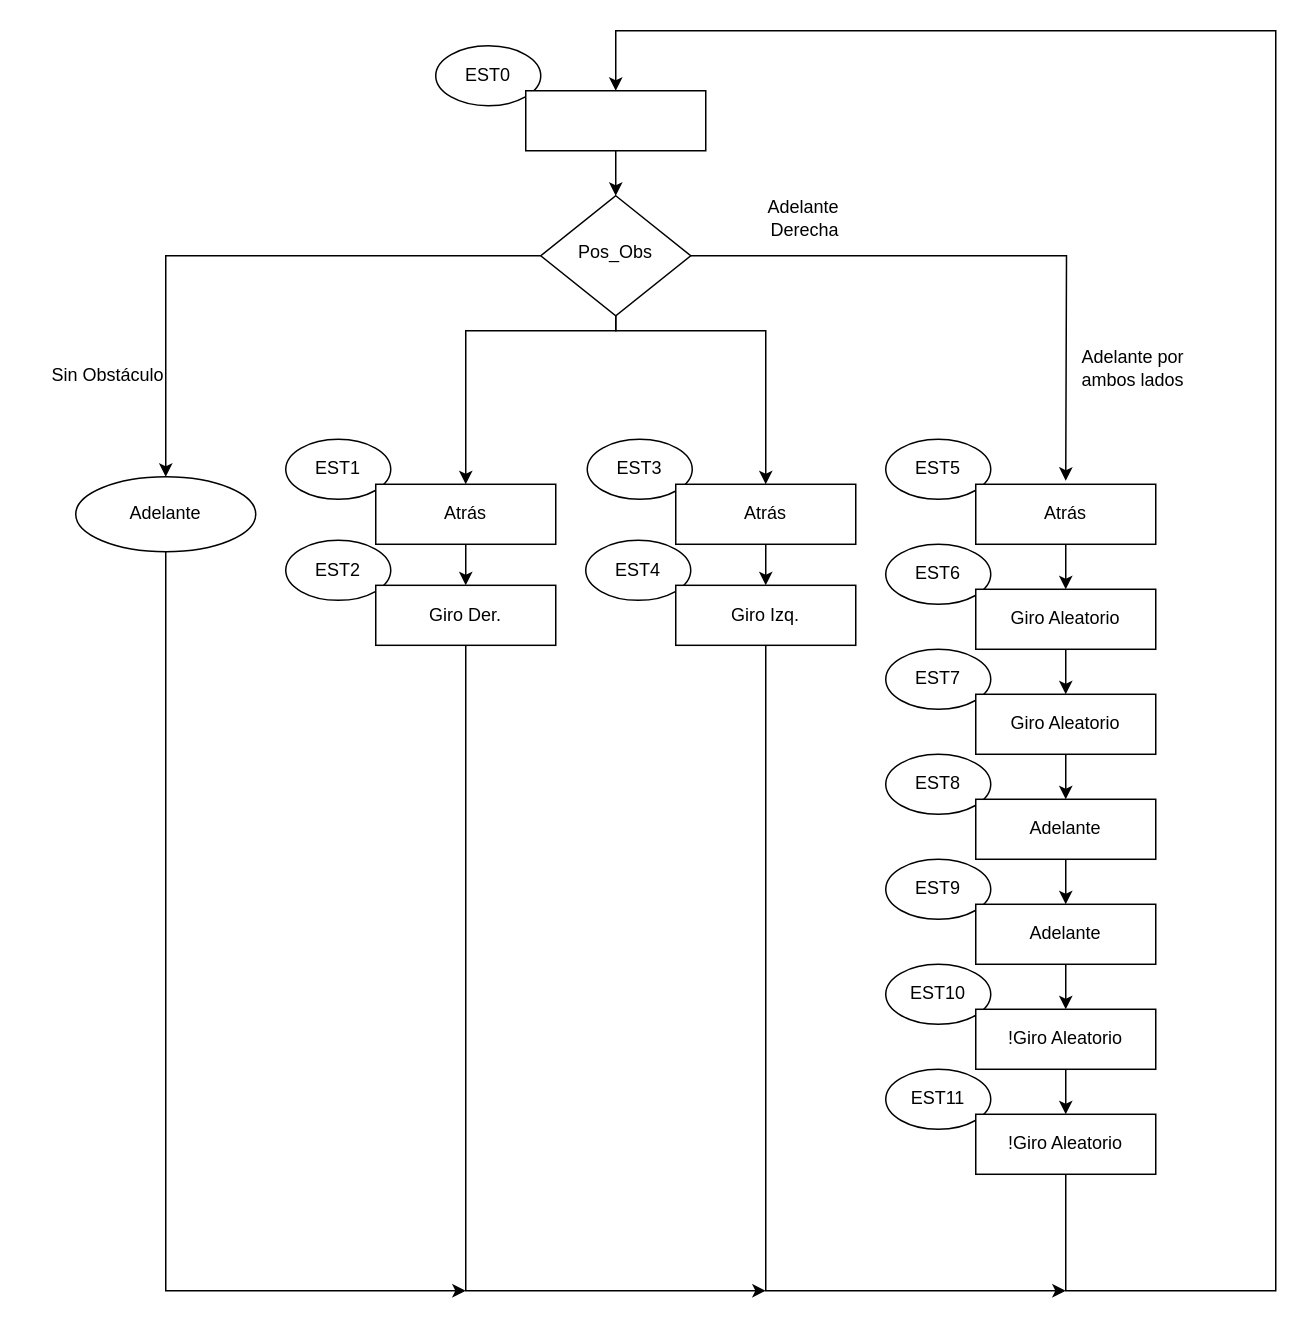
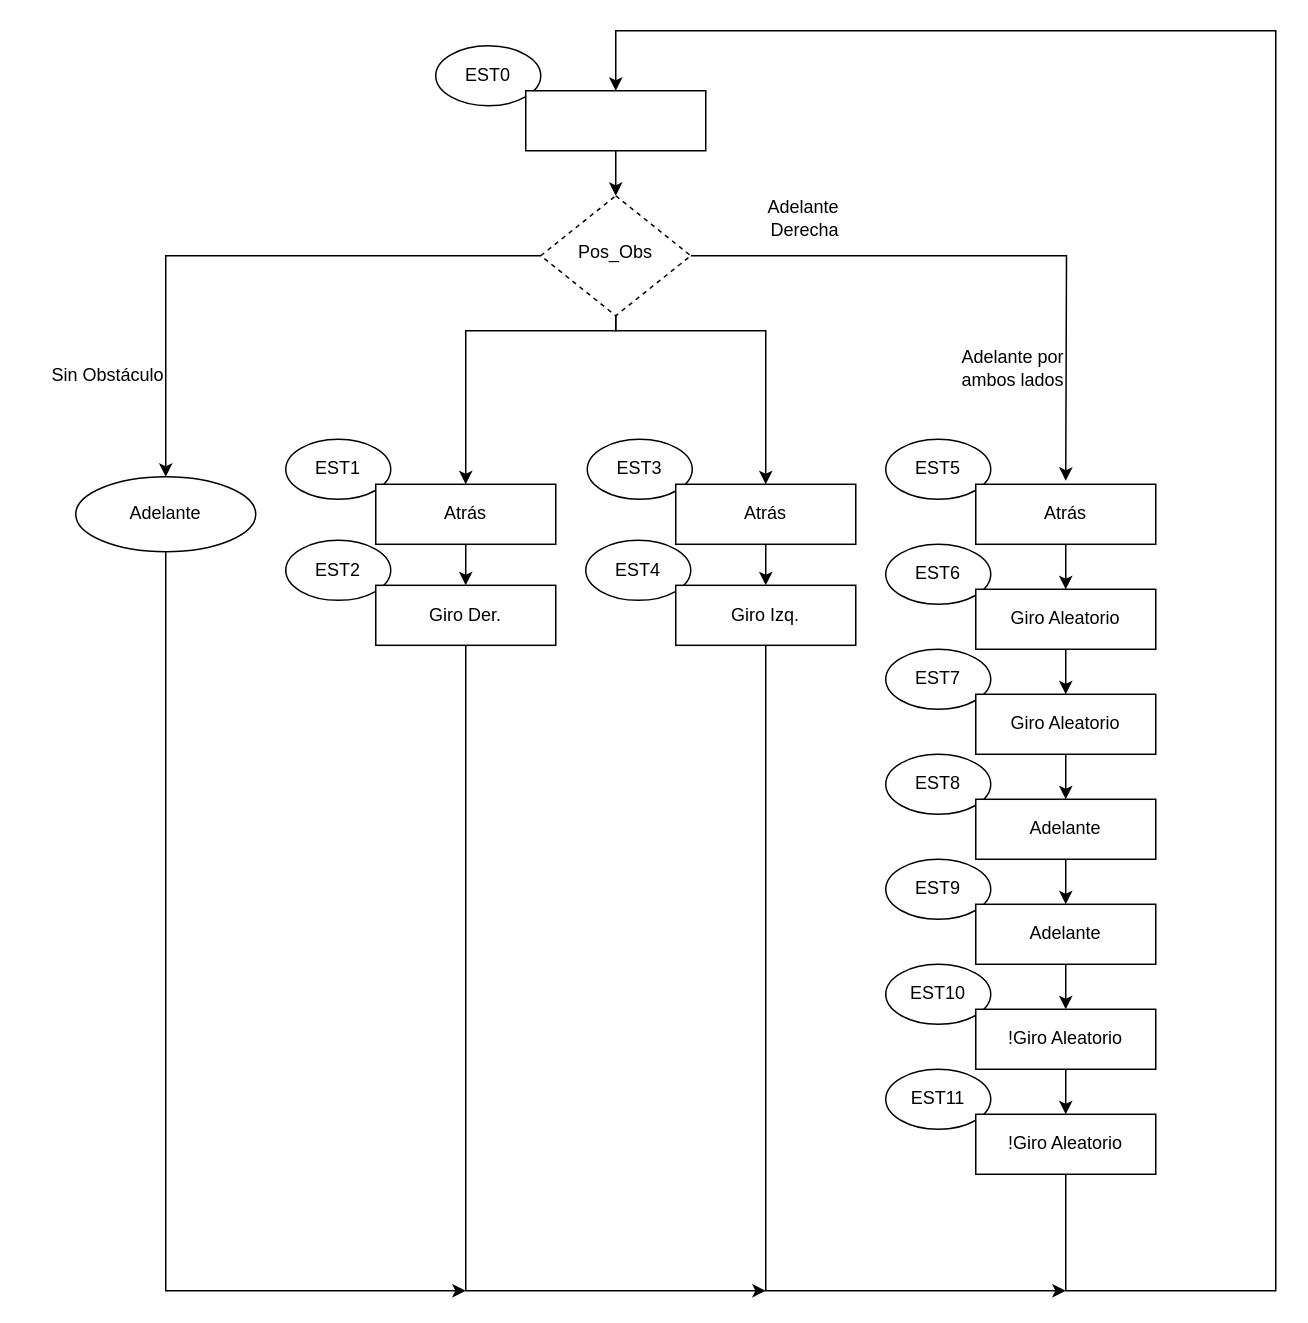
(616, 256) -> (616, 256)
(1126, 368) -> (1006, 368)
